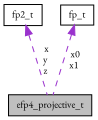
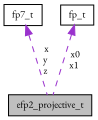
(23, 15) -> (23, 15)
(50, 105) -> (50, 105)
